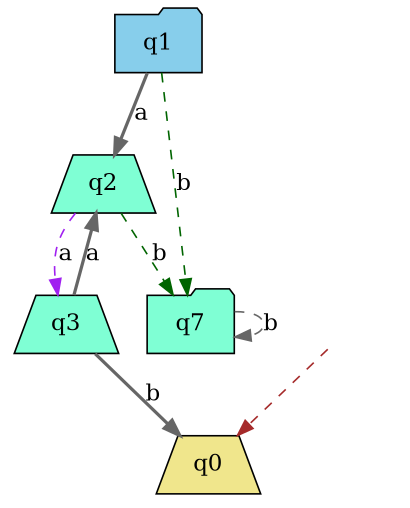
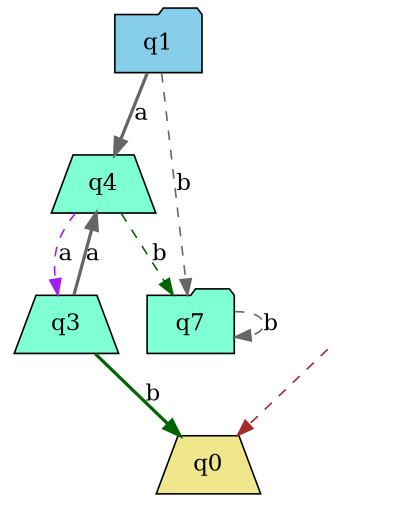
(174, 176) -> (174, 176)
(104, 184) -> (104, 184)
(131, 389) -> (131, 389)
